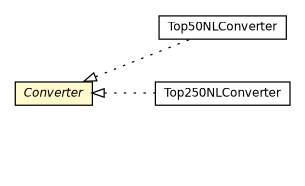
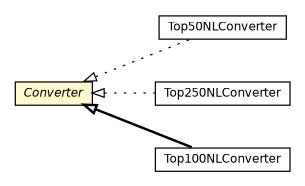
none -> (223, 159)
